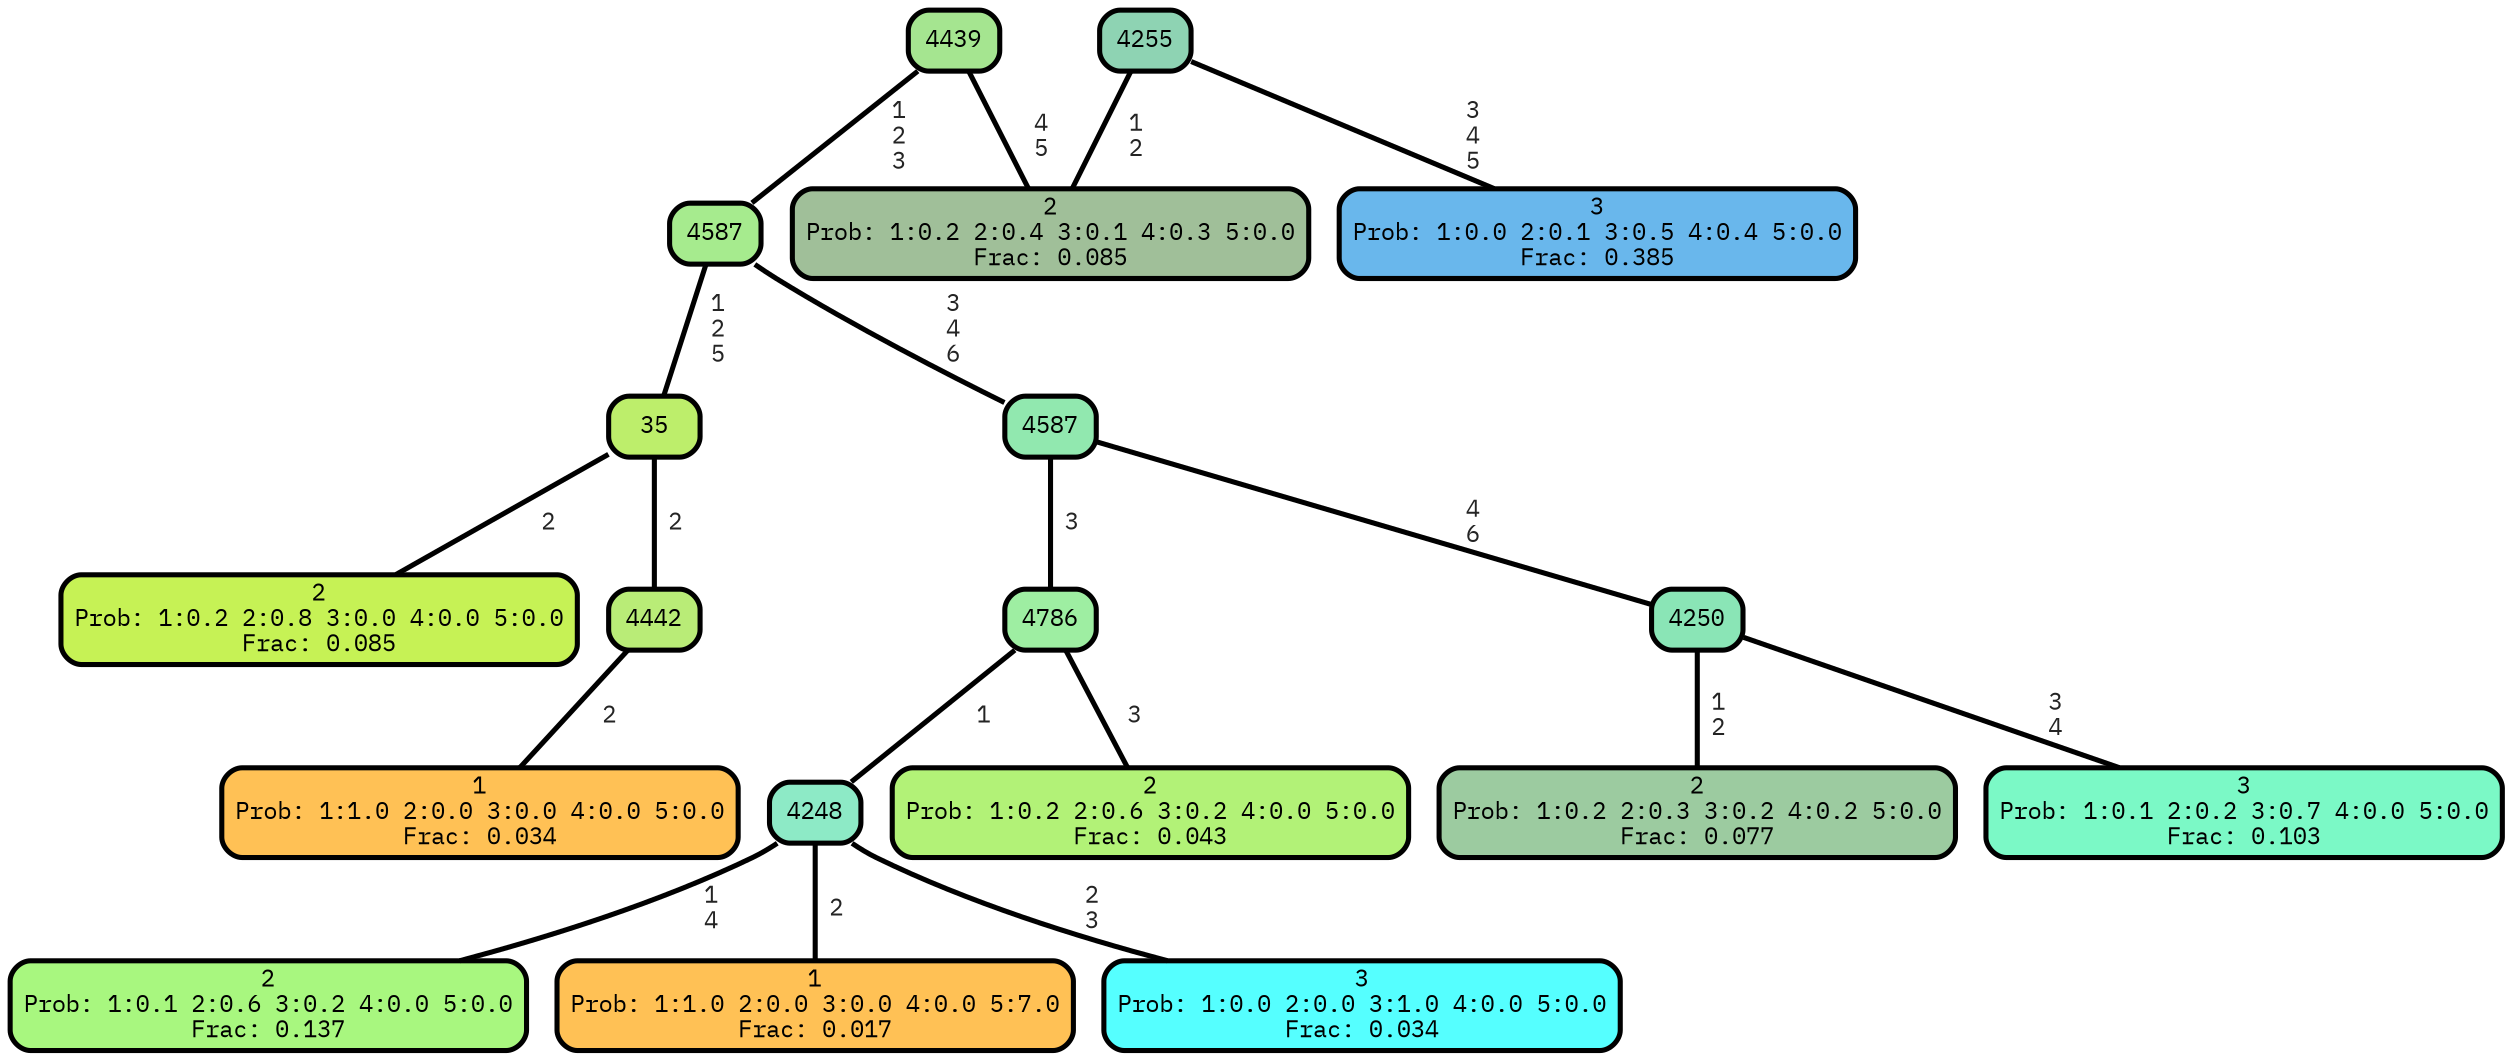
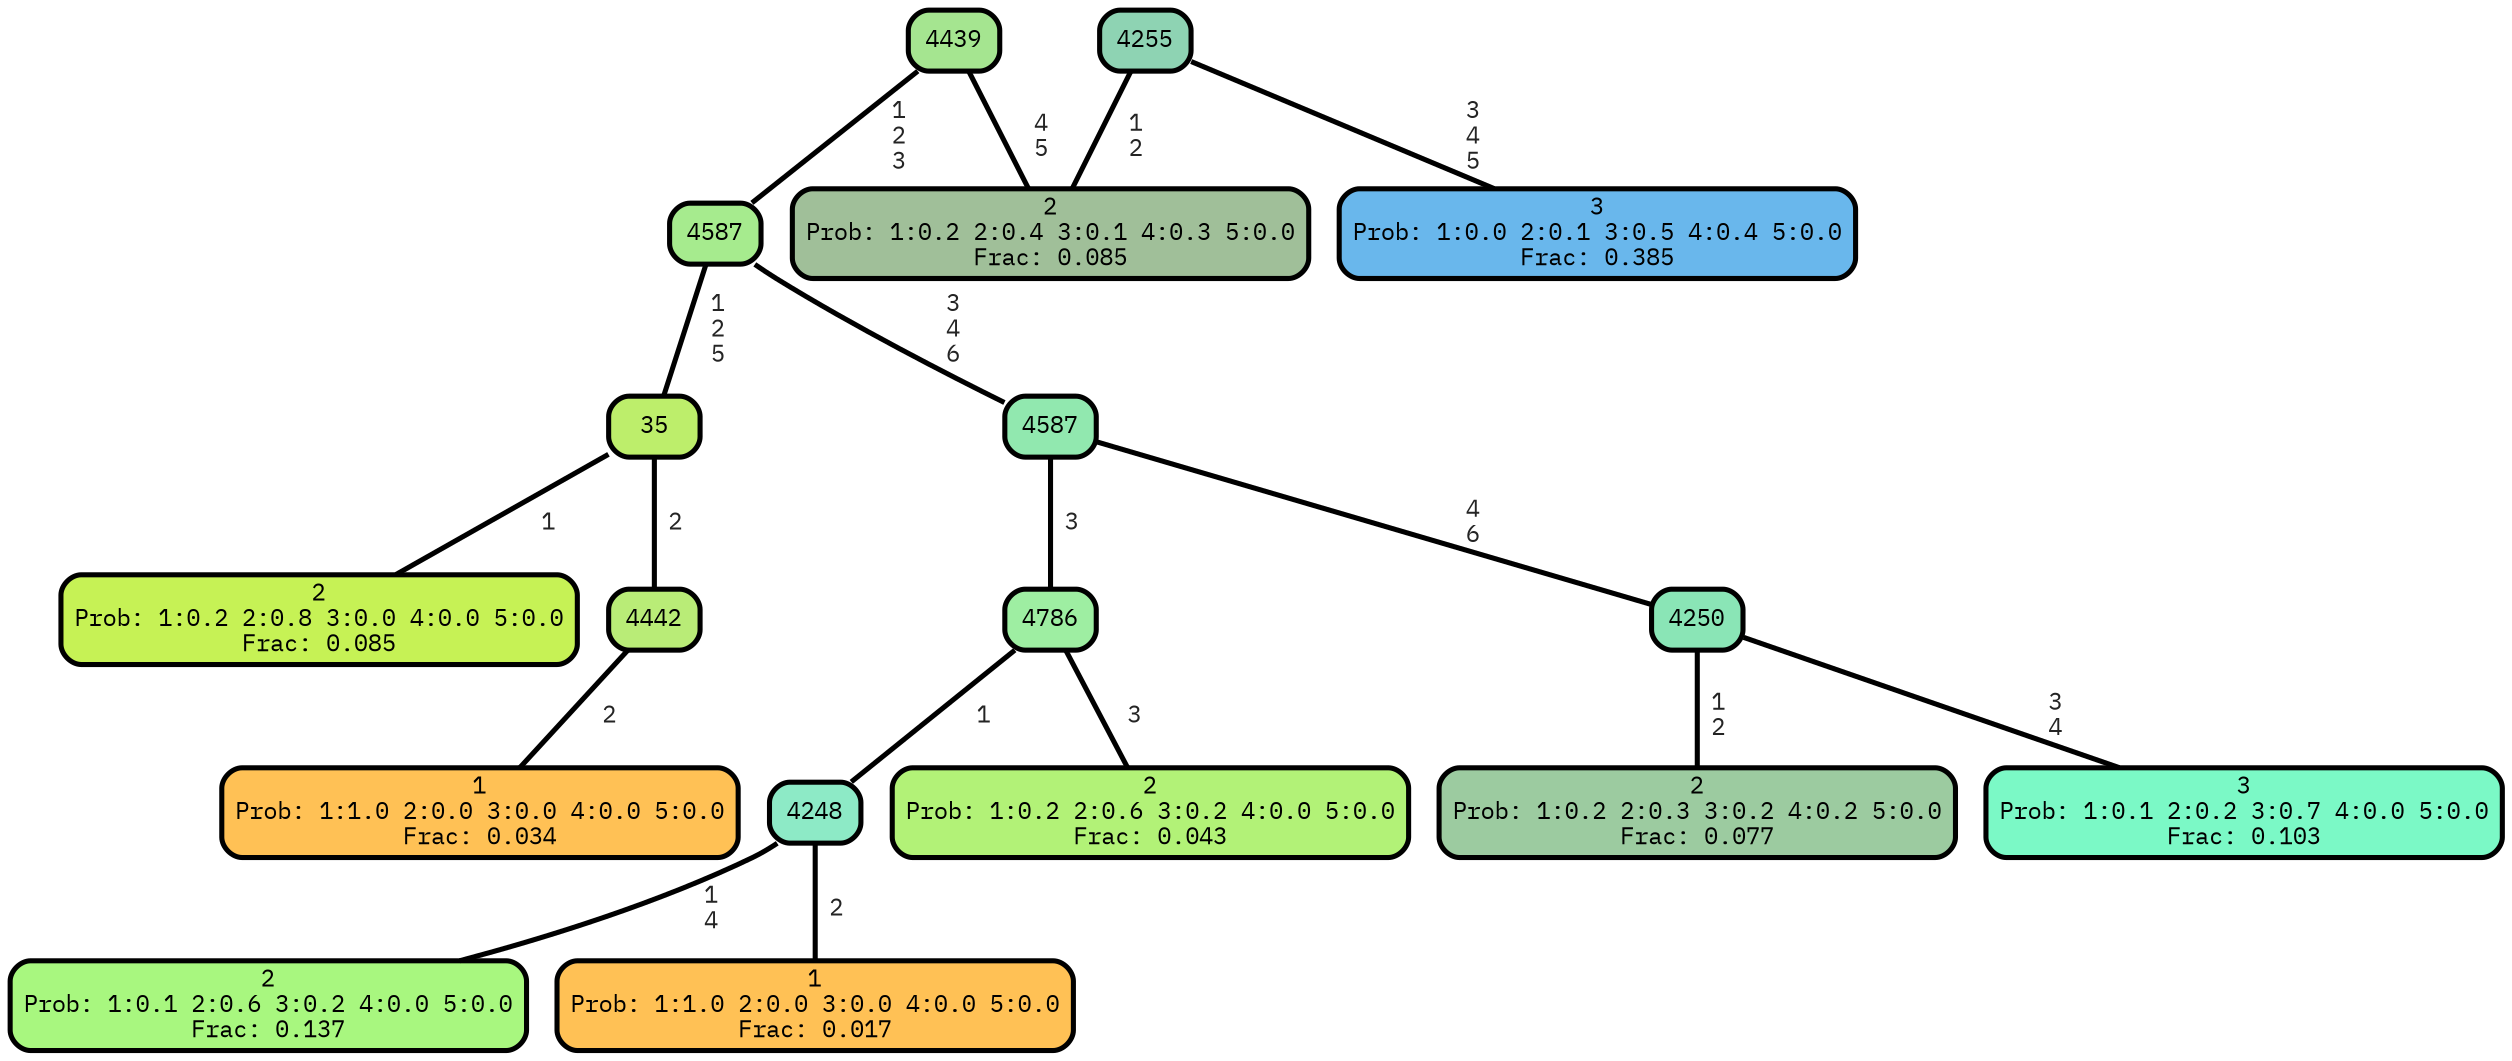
(542, 523) -> (542, 523)
(815, 1006) -> (815, 1006)
(1362, 1006) -> none
